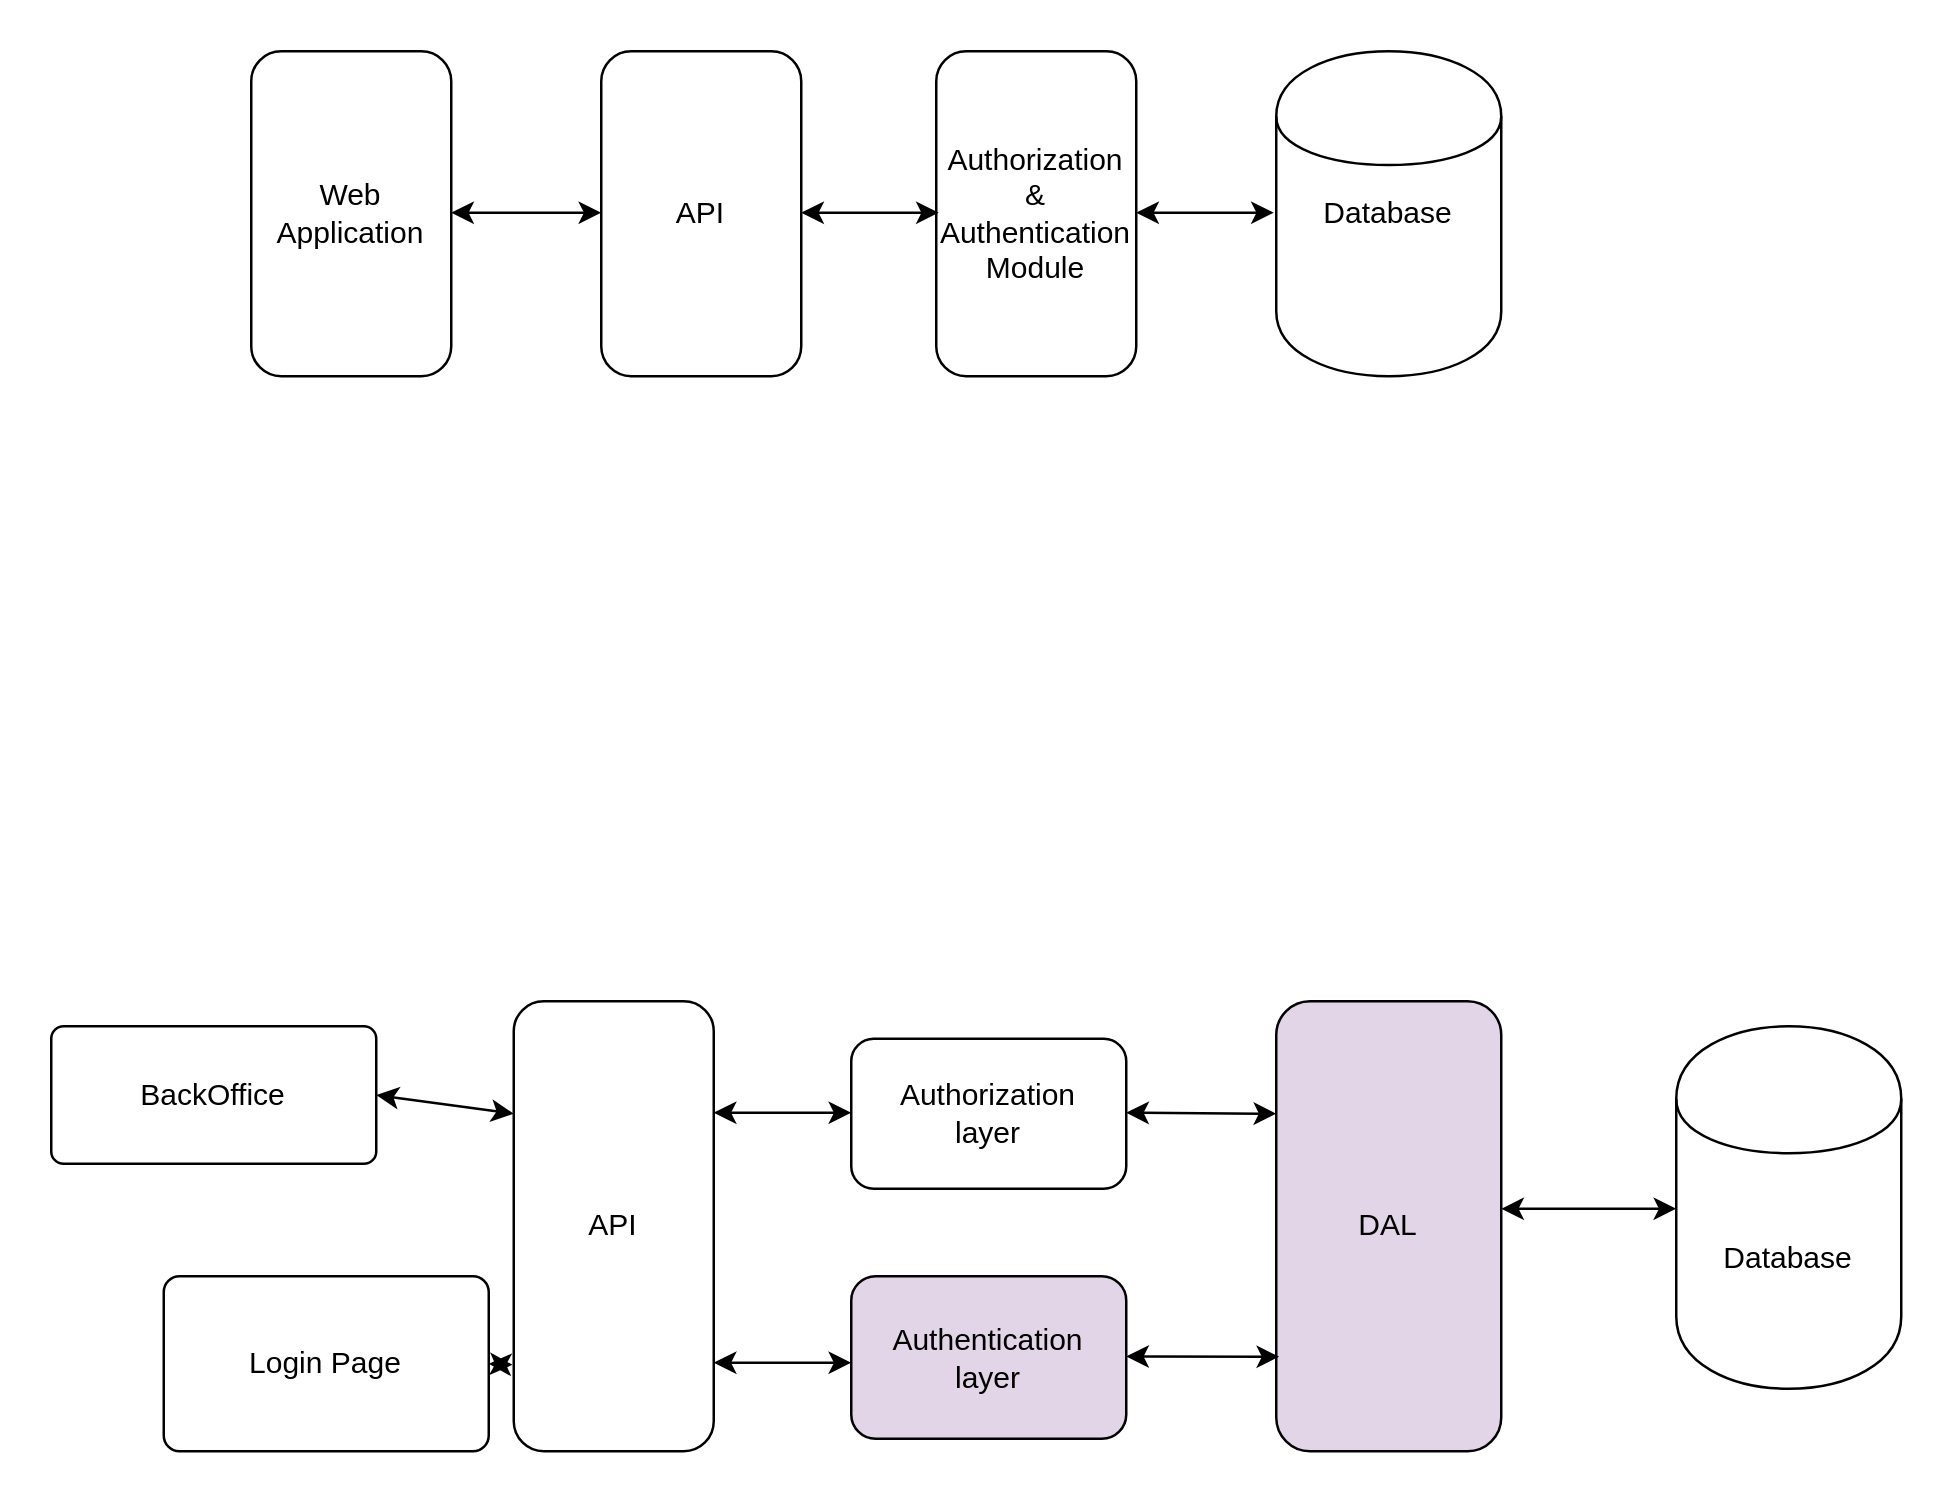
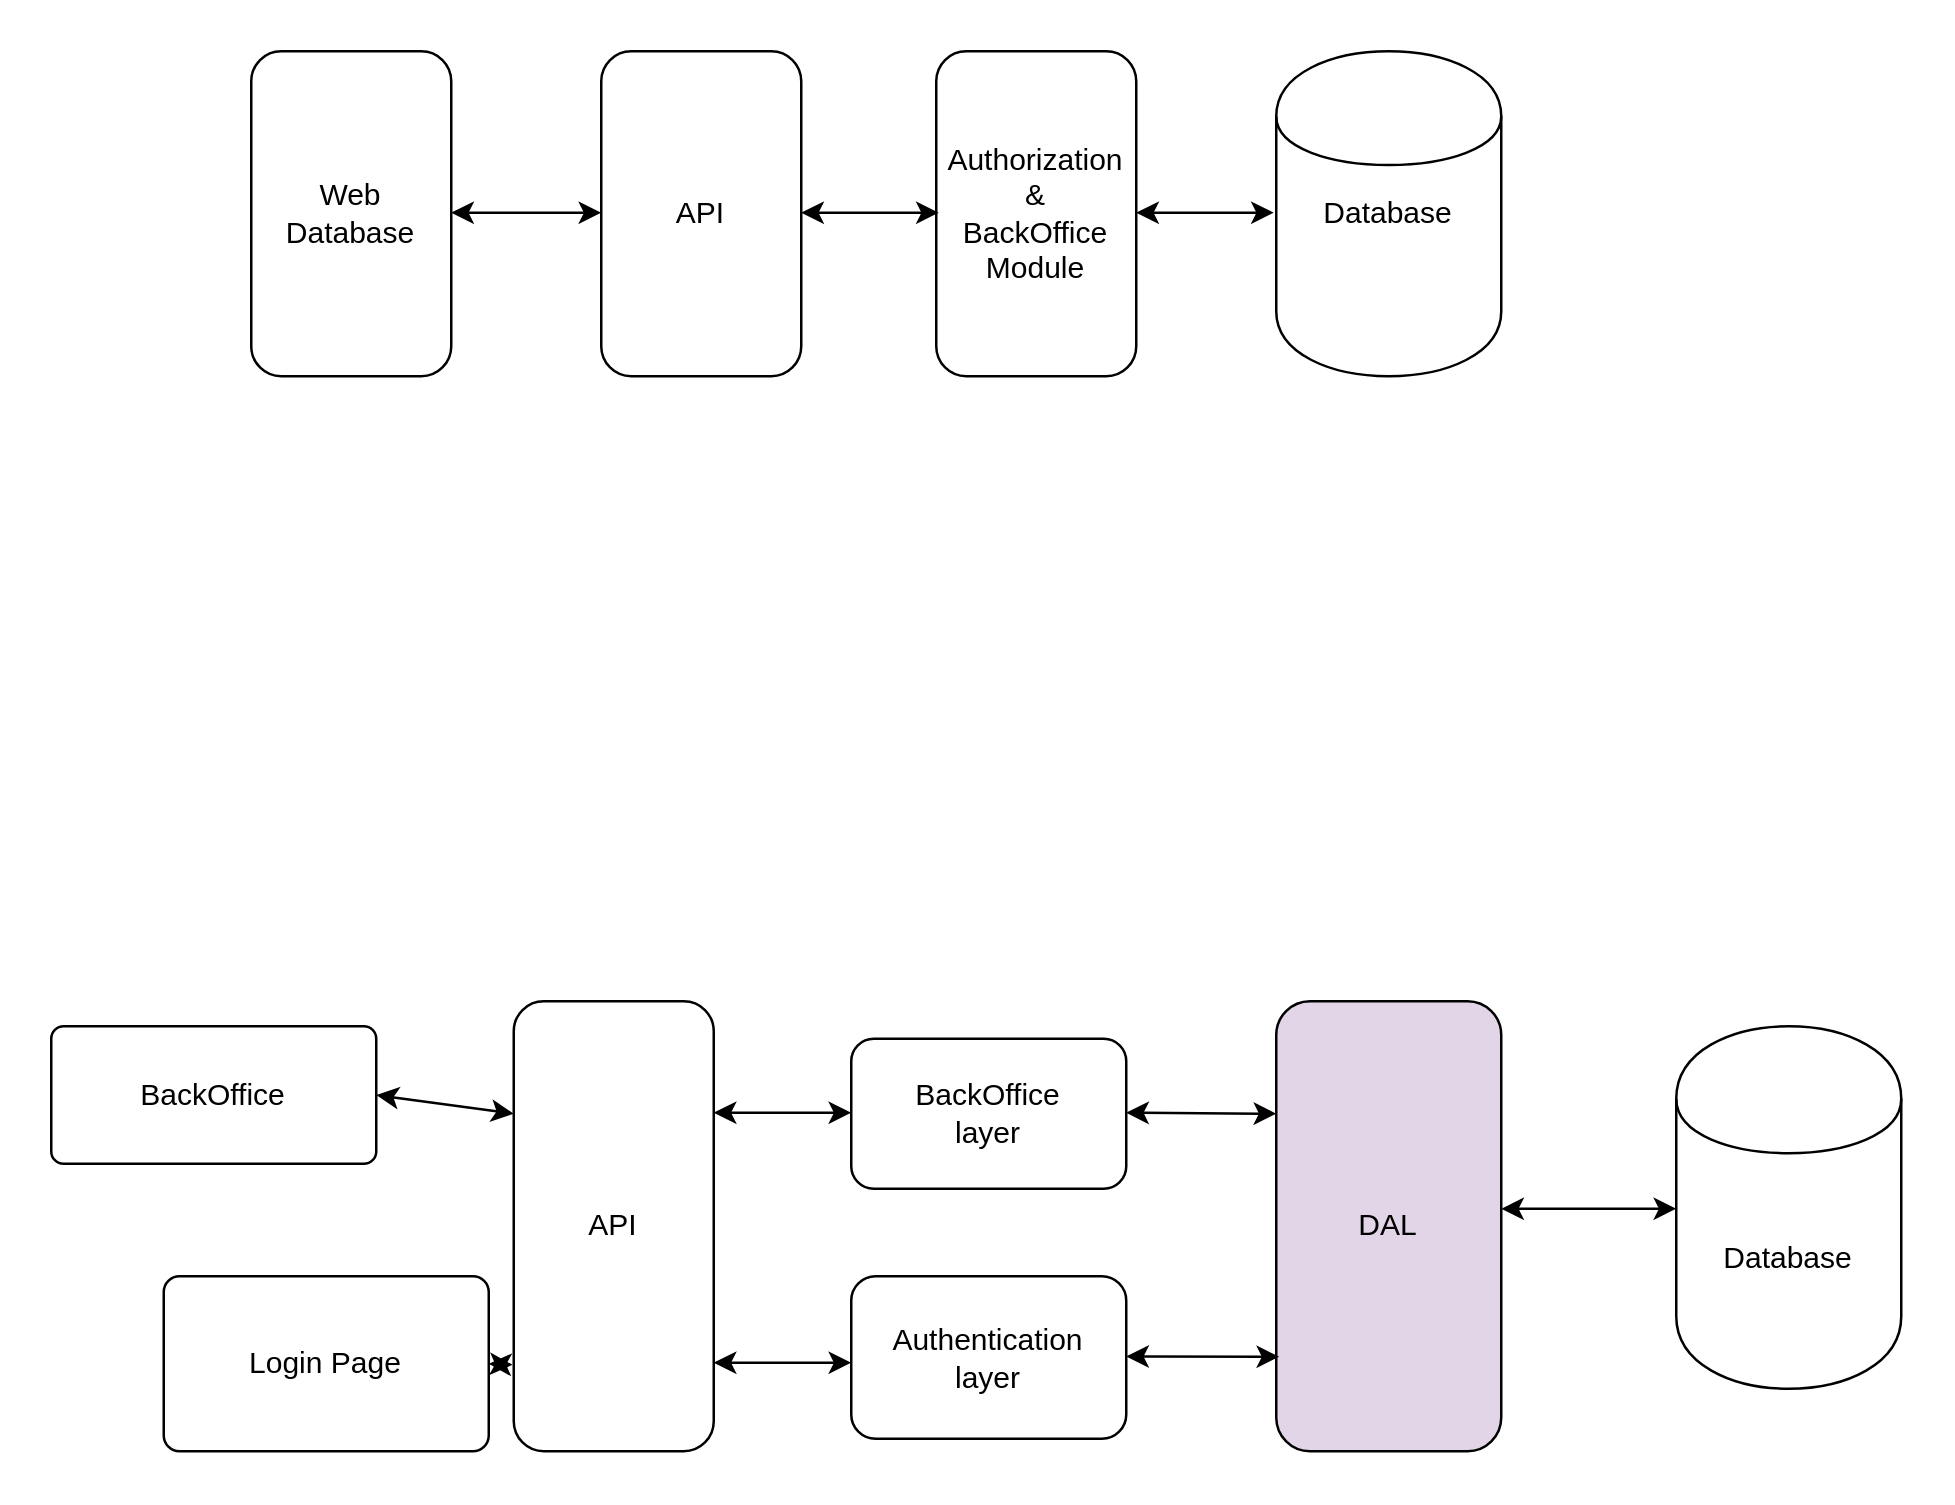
(351, 214) -> (351, 214)
(1036, 214) -> (1036, 214)
(989, 1114) -> (989, 1114)
(989, 1358) -> (989, 1358)
